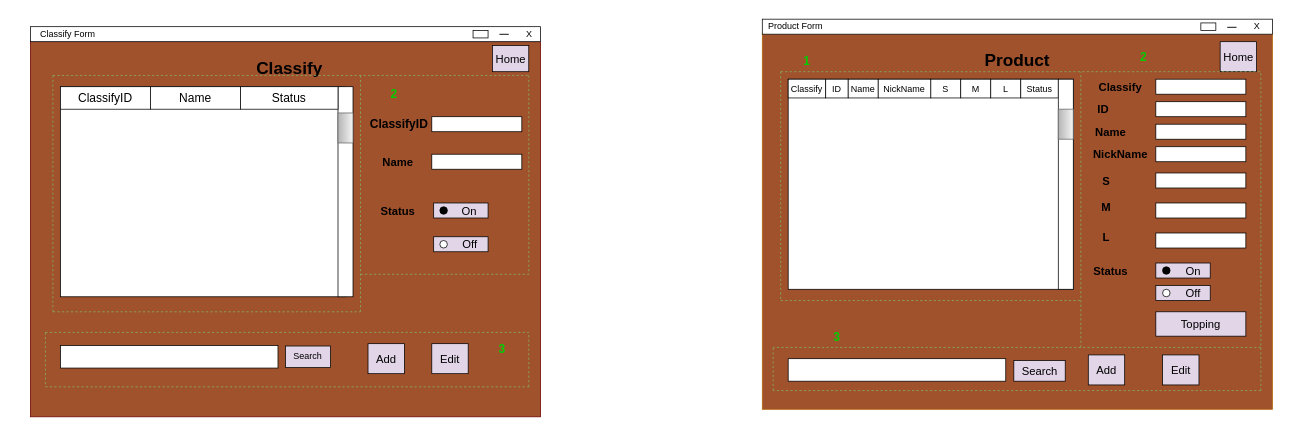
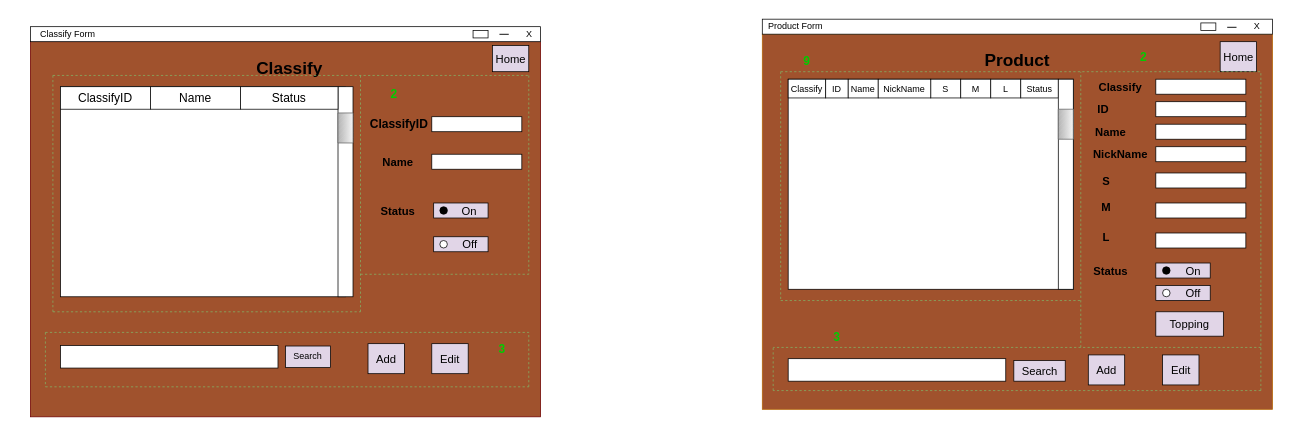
(807, 60) -> (807, 60)
(1200, 324) -> (1189, 324)
